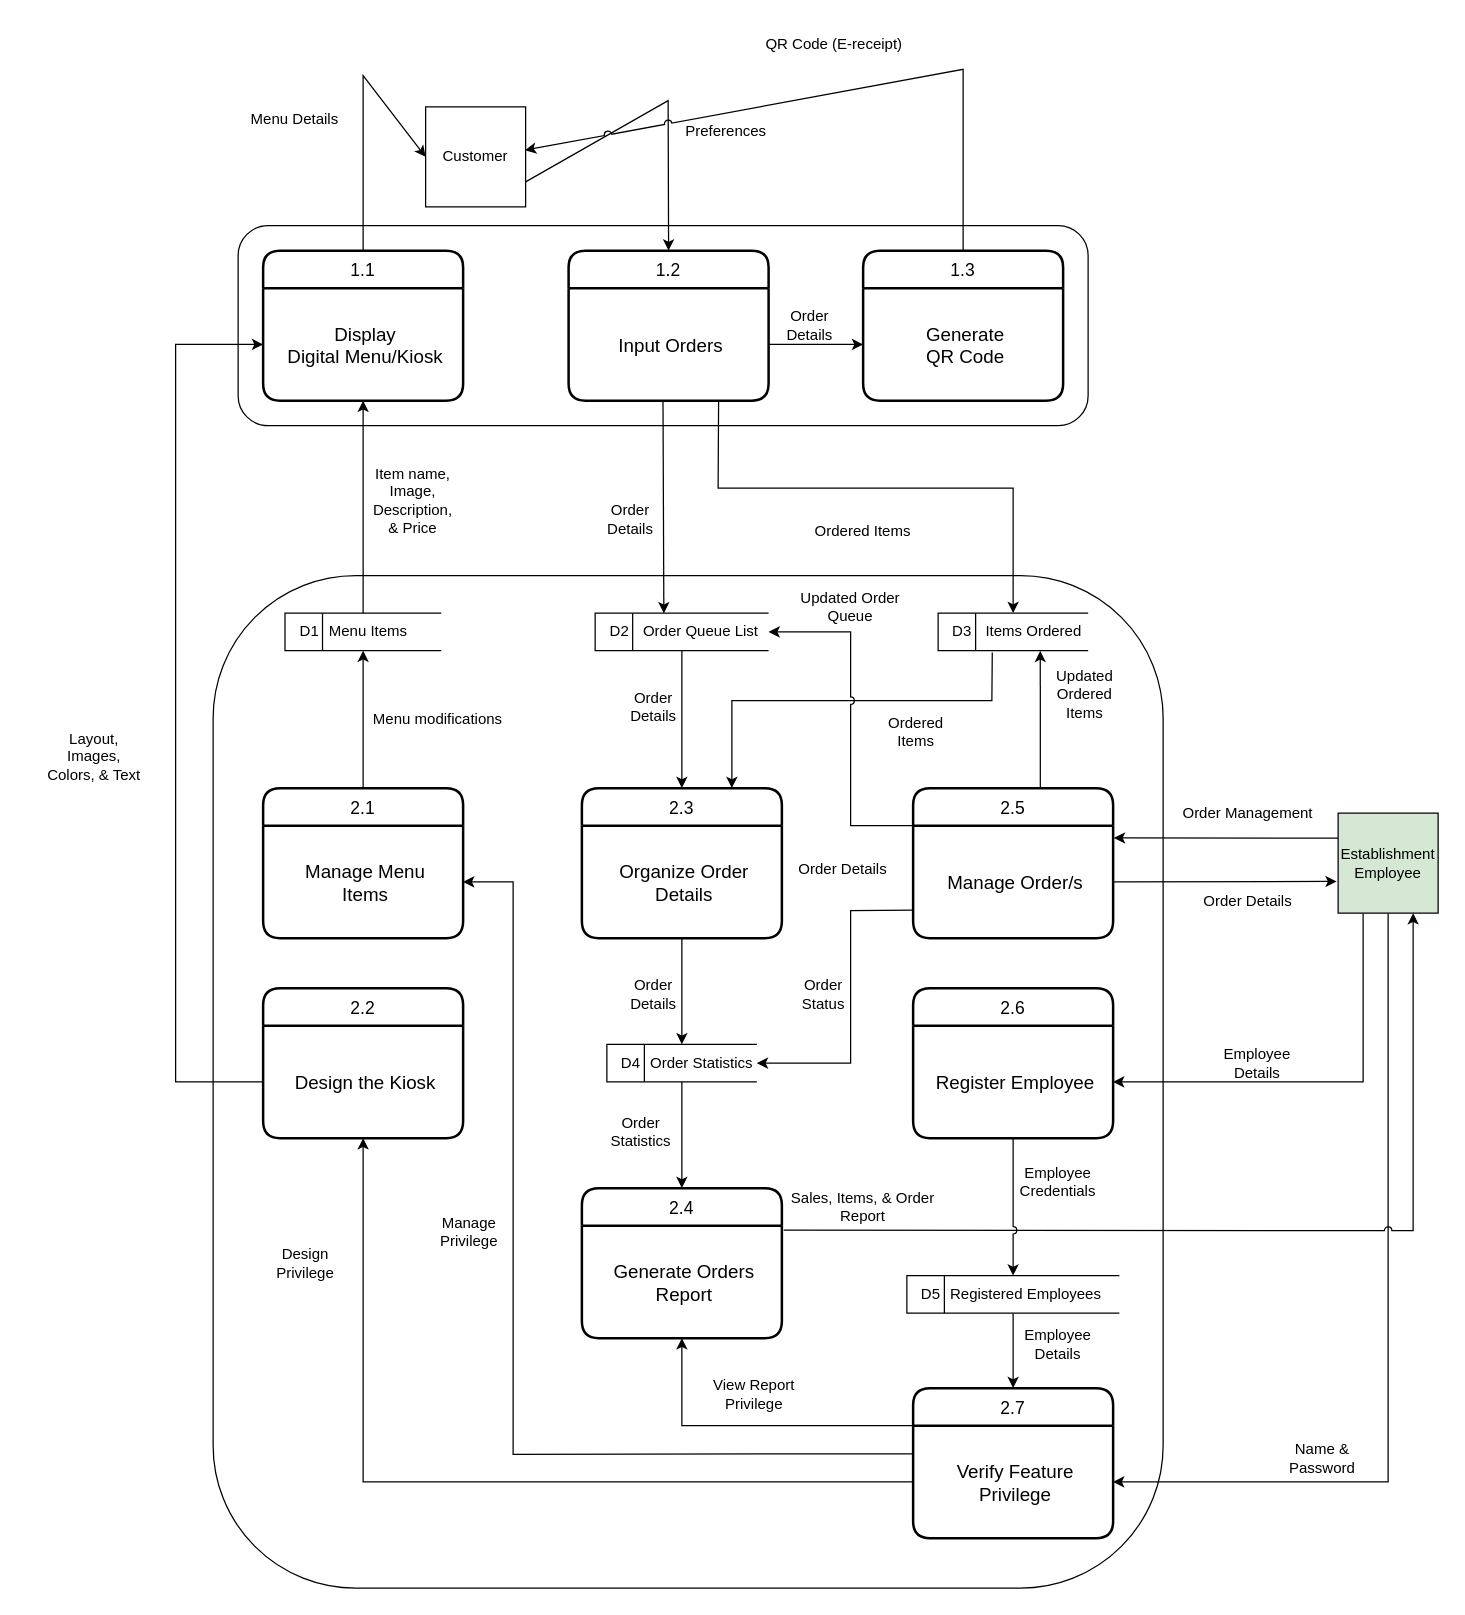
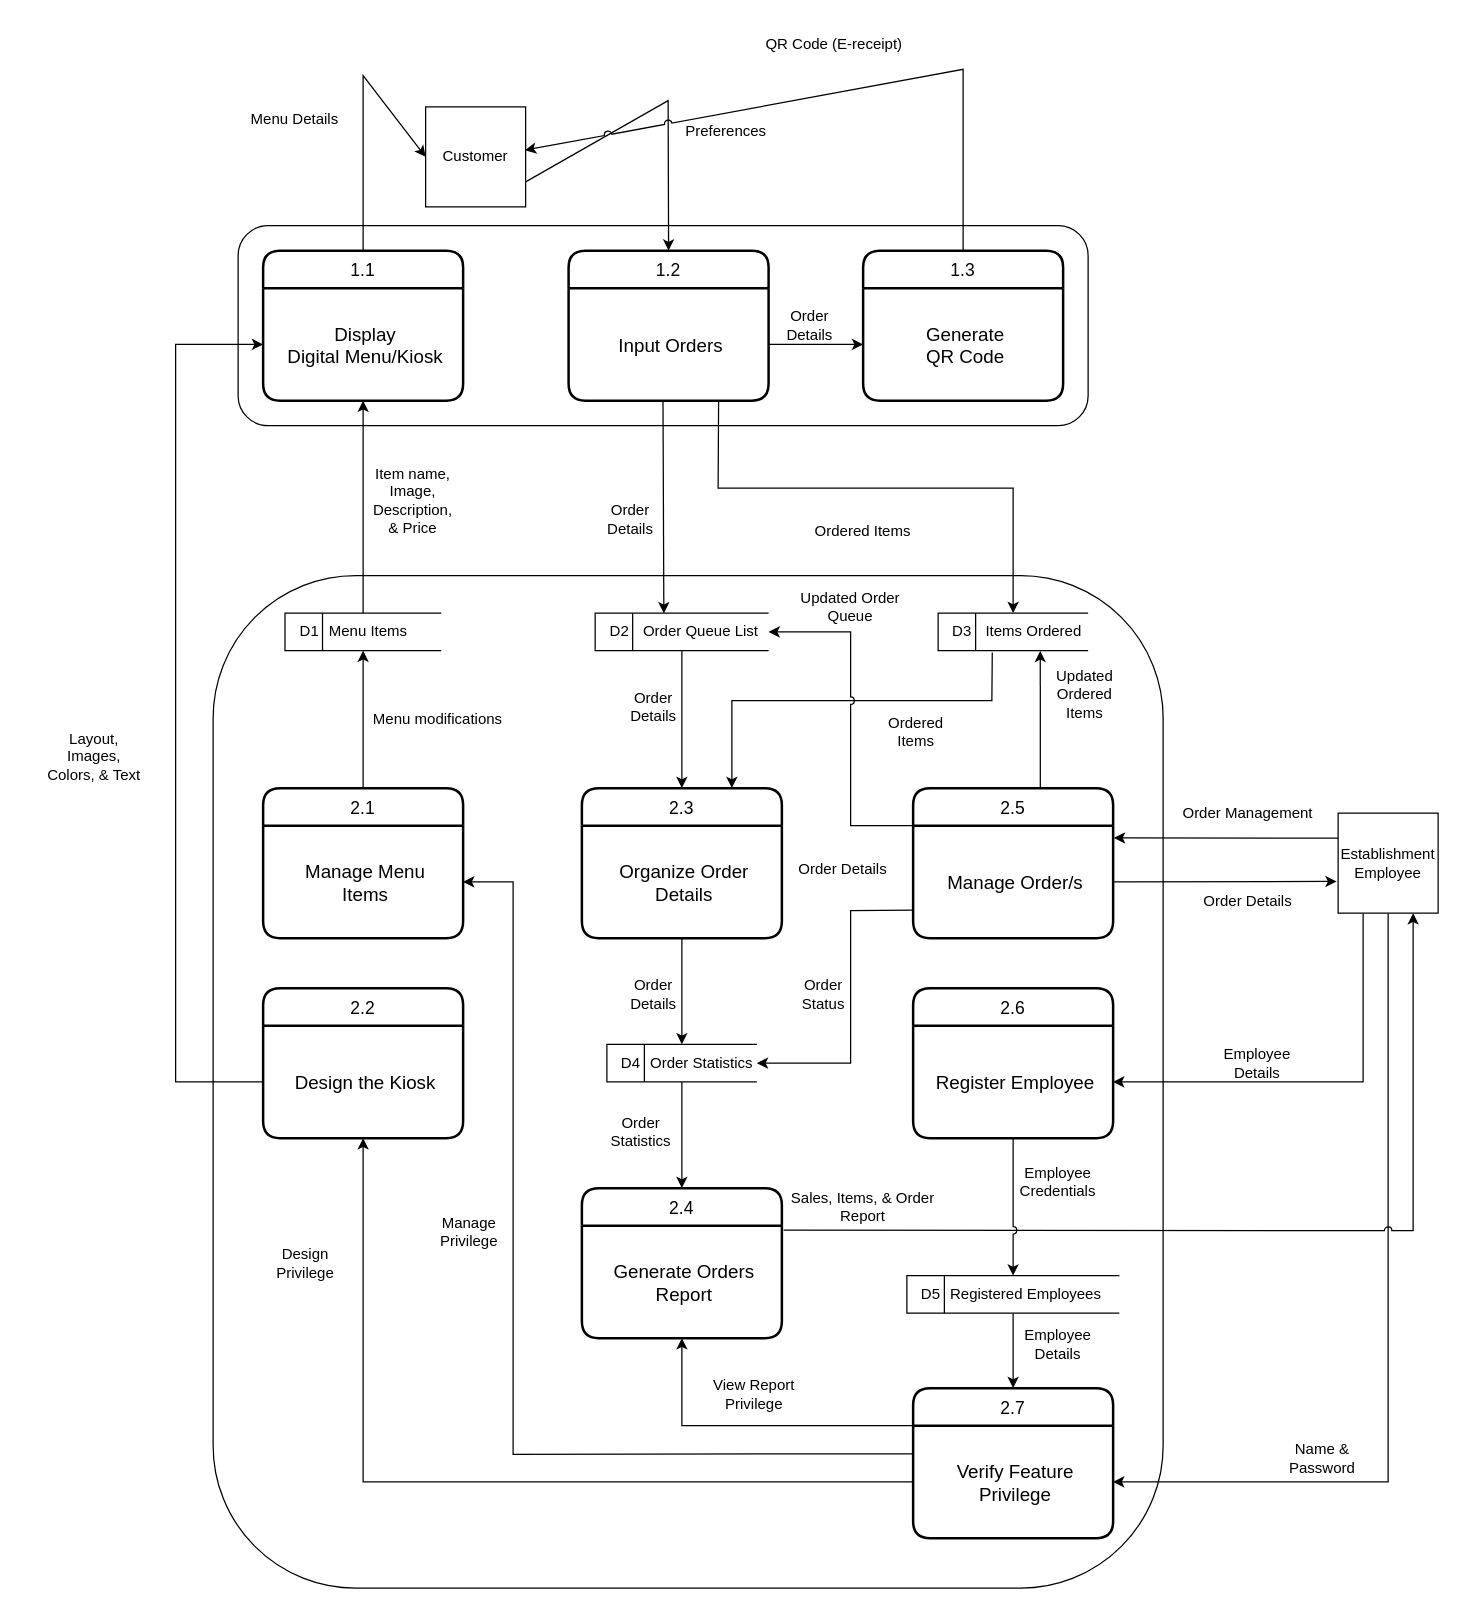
(1388, 863) -> (1388, 863)
